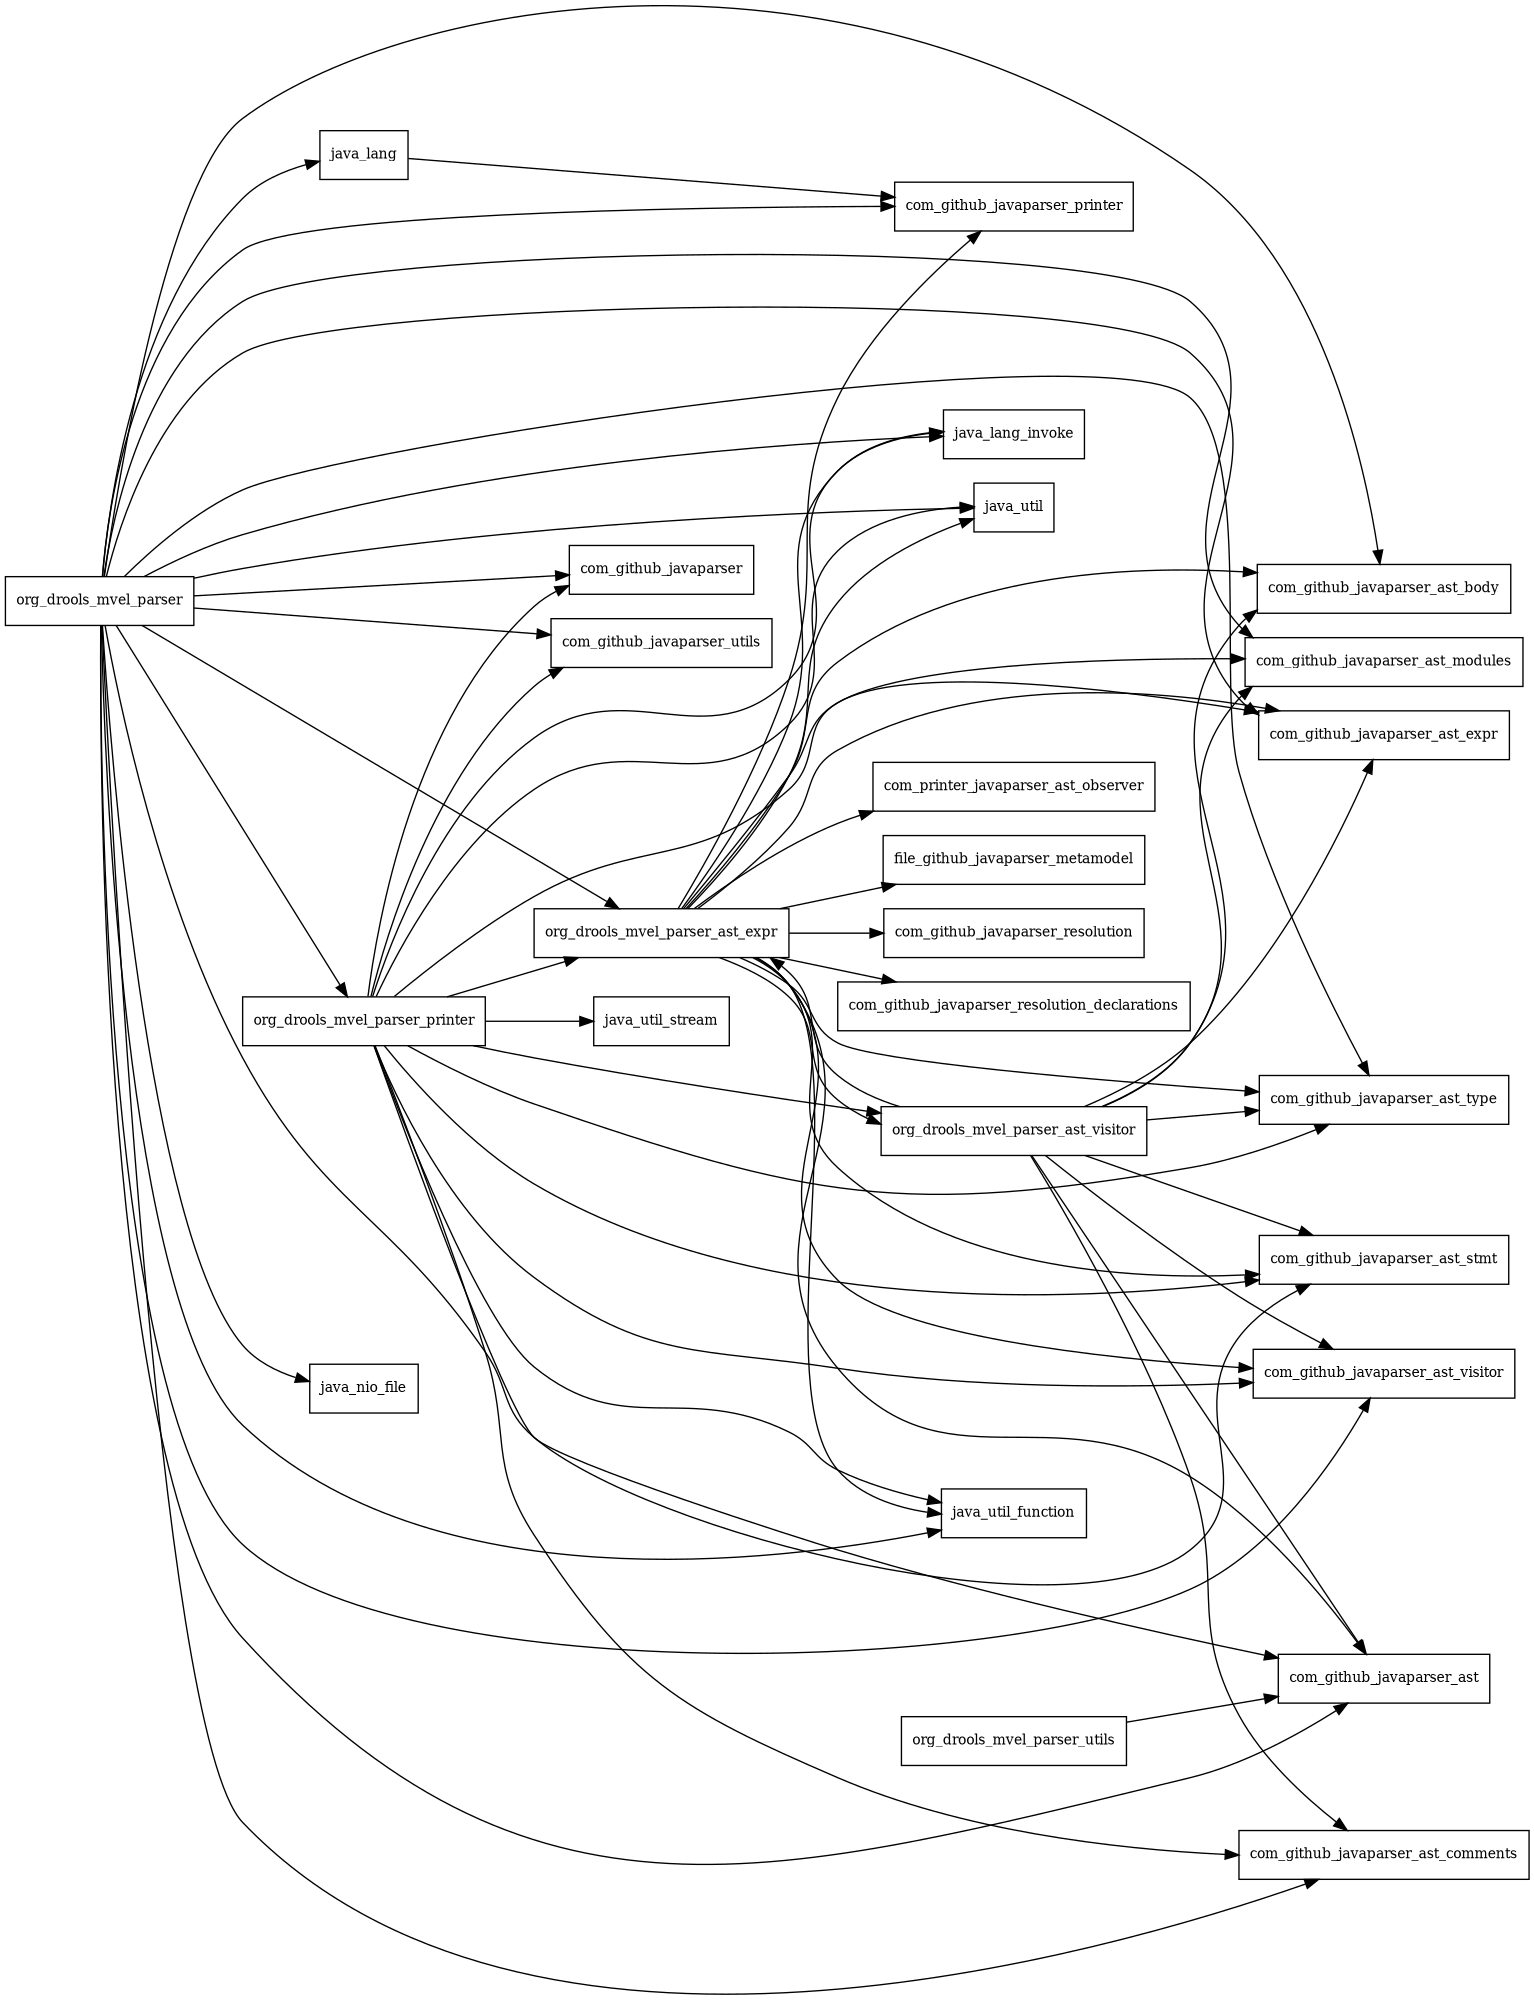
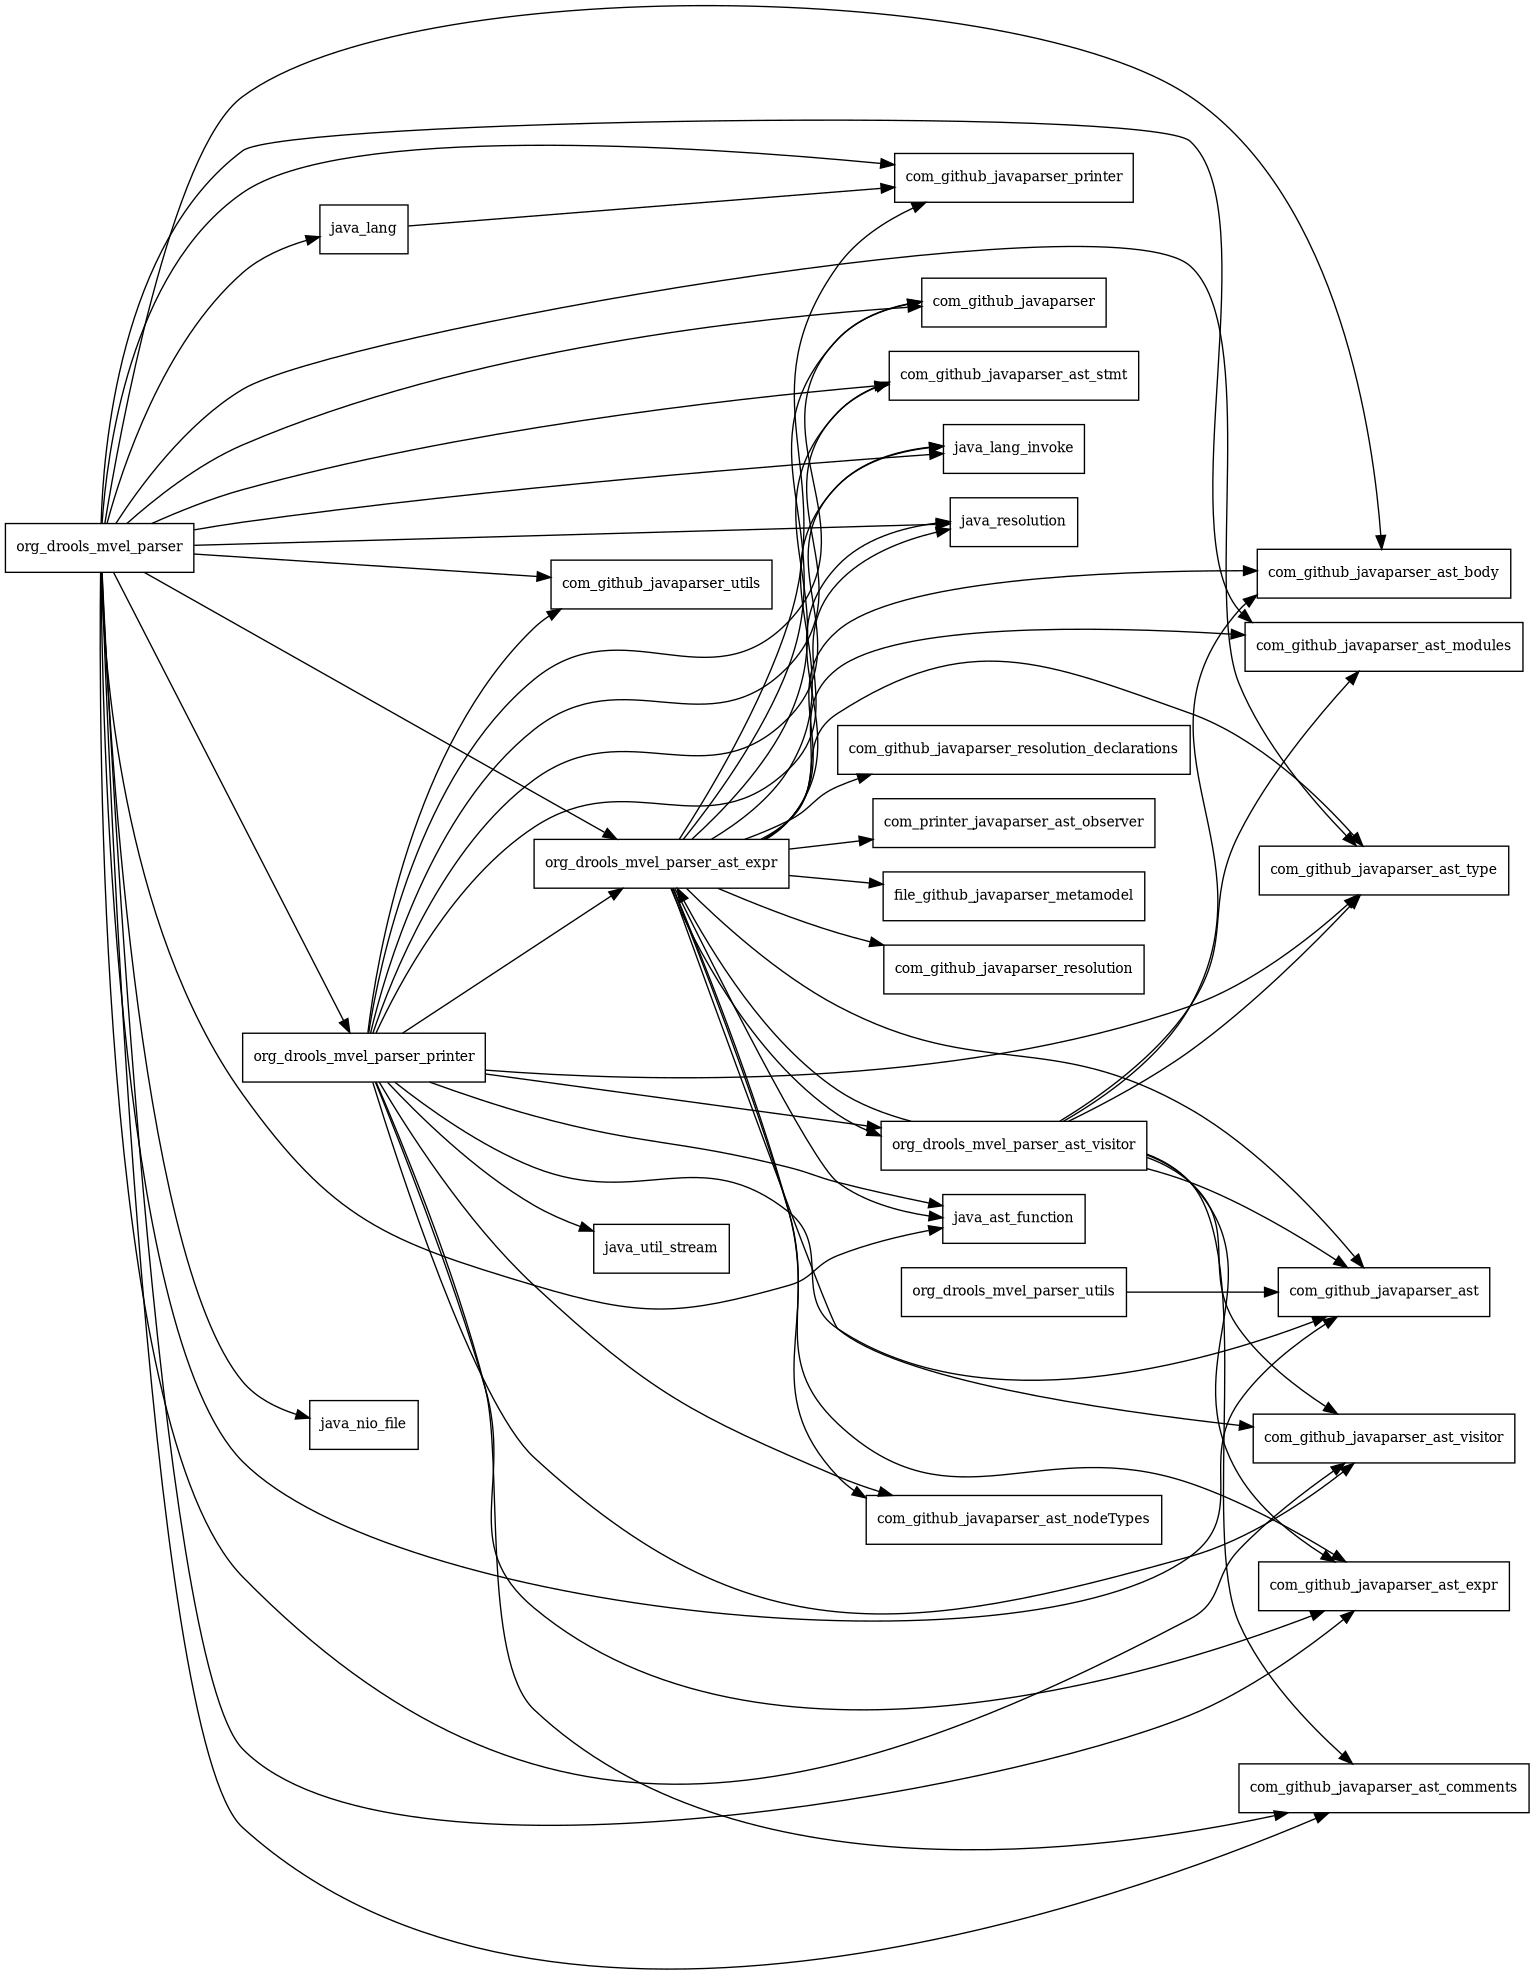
(1014, 508) -> (1014, 522)
none -> (797, 636)
(1193, 1193) -> none
(1014, 1513) -> (1014, 1219)
none -> (1014, 1520)
